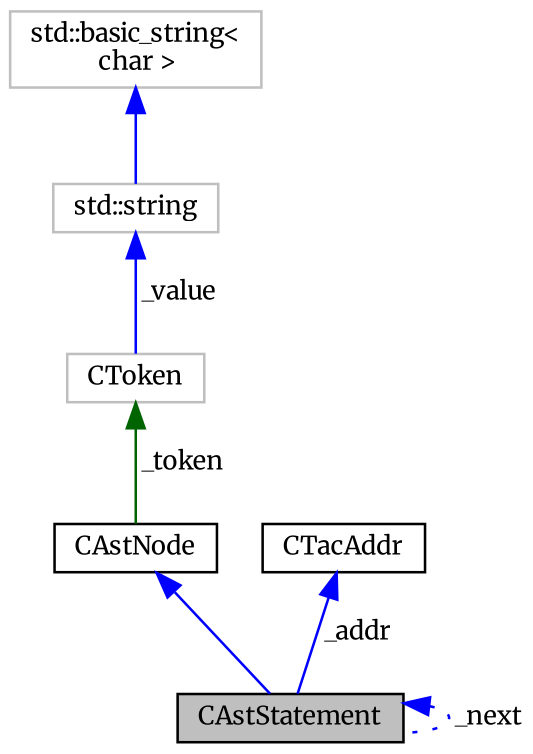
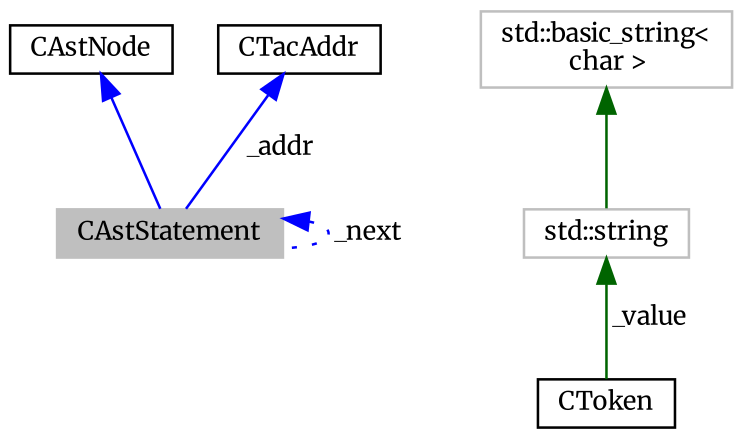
(136, 149) -> (606, 161)
(136, 306) -> (606, 332)
(136, 378) -> (606, 403)
(136, 476) -> none
(291, 718) -> (170, 233)
